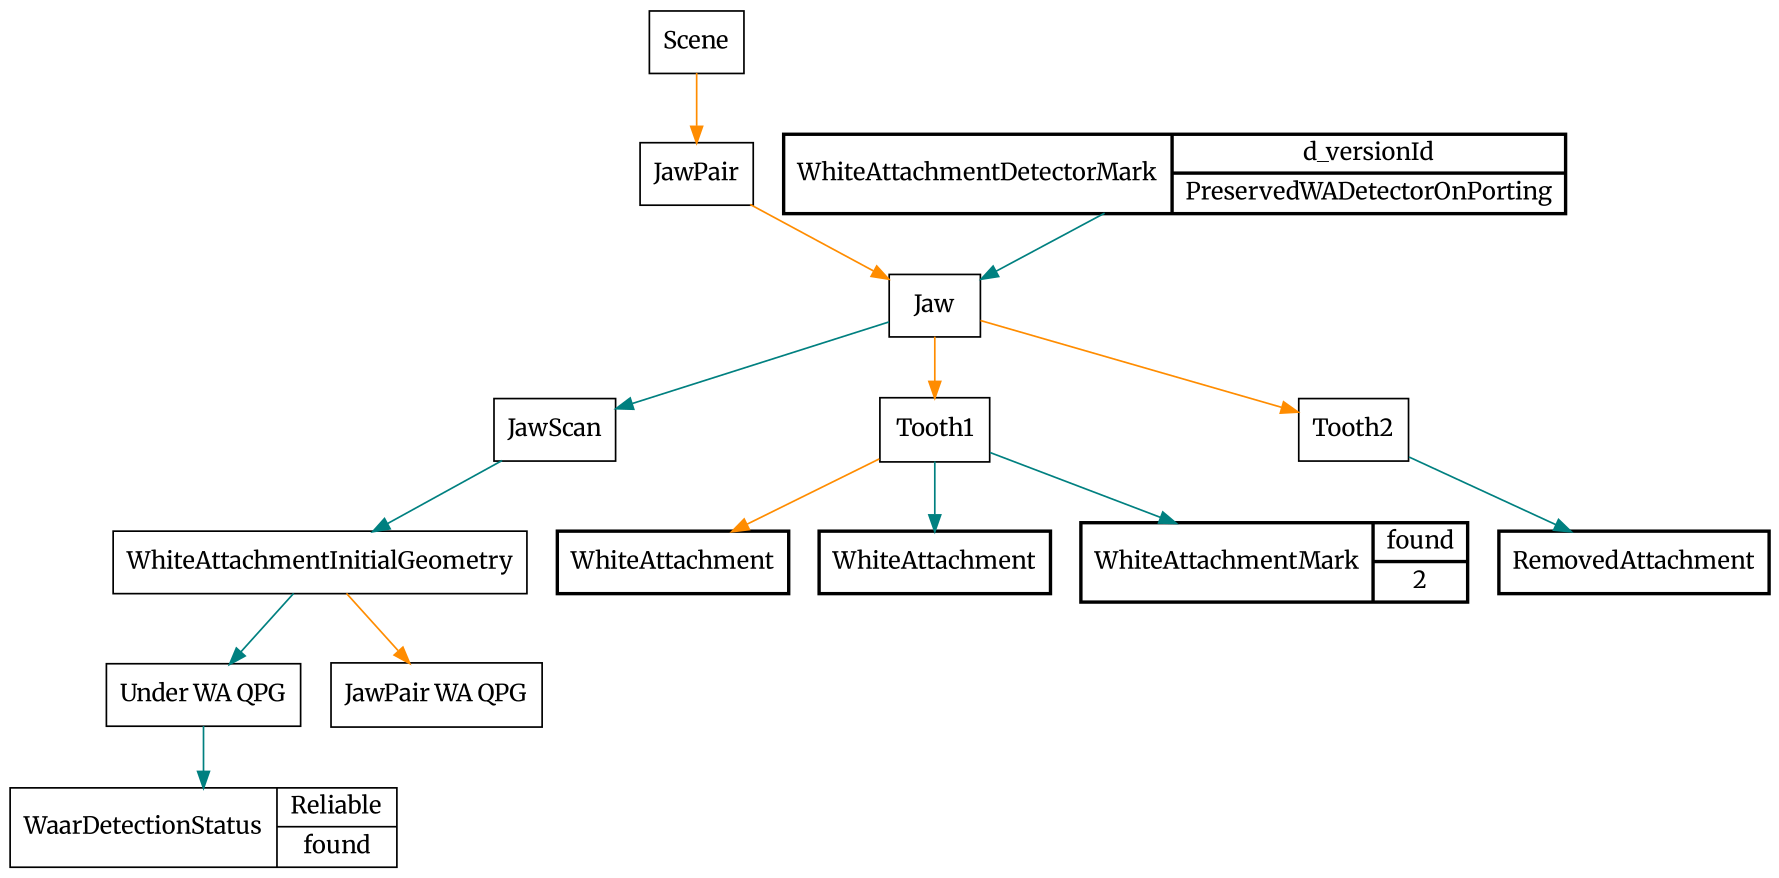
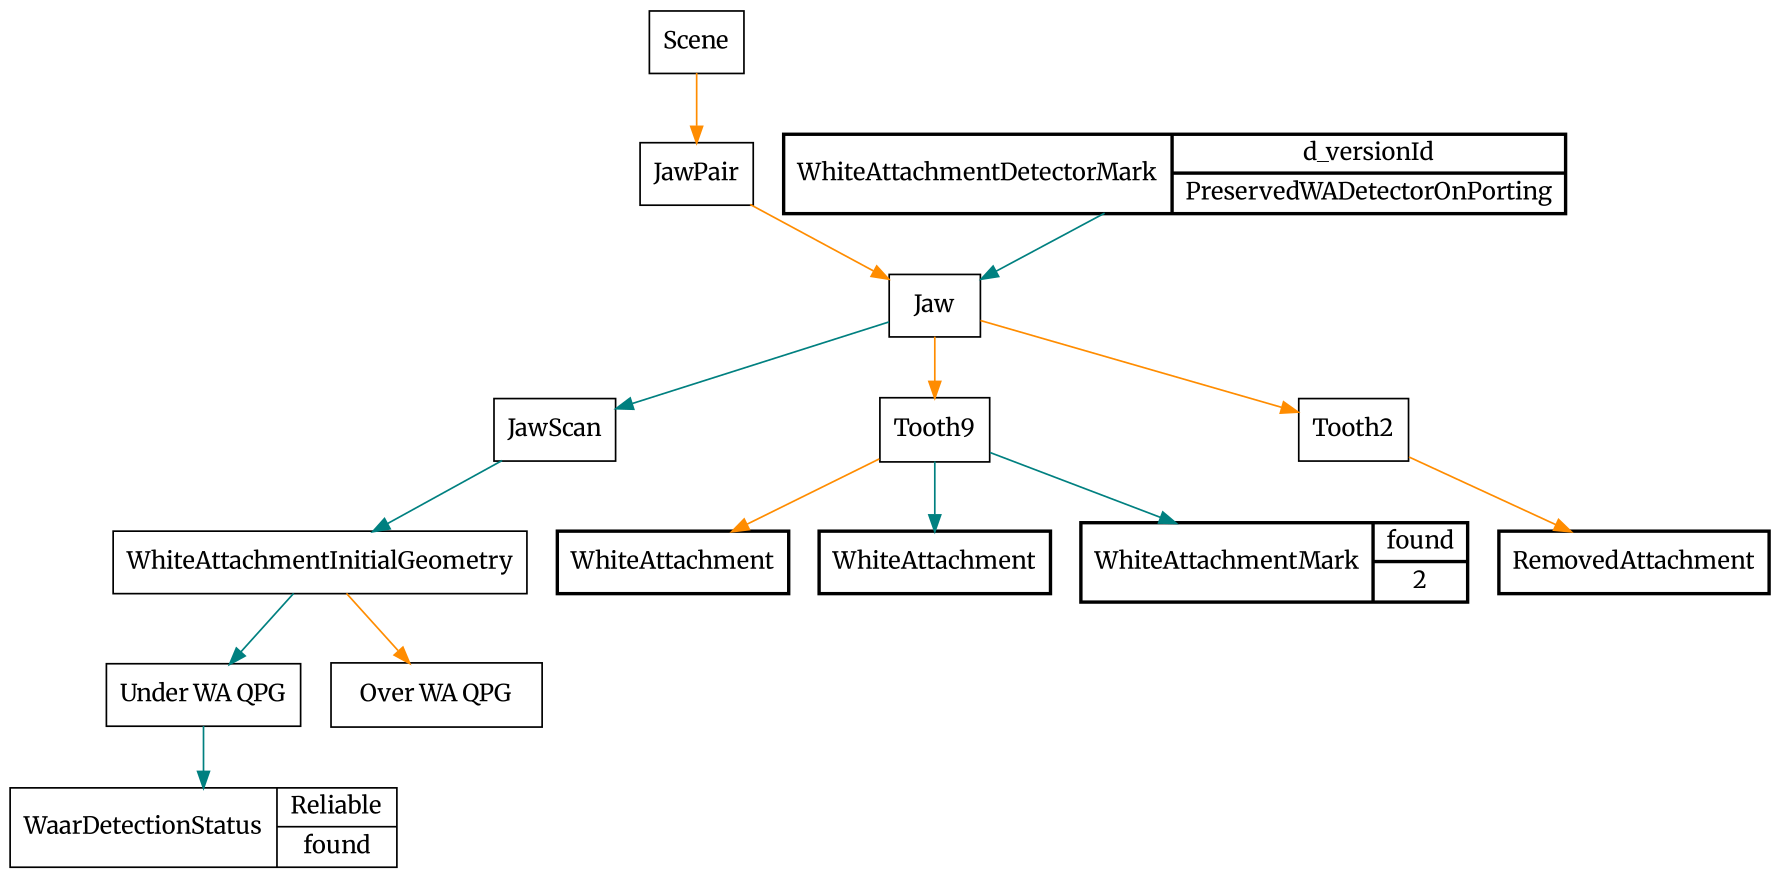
(935, 430) -> (935, 430)
(1483, 491) -> (1483, 491)
(437, 695) -> (437, 695)
